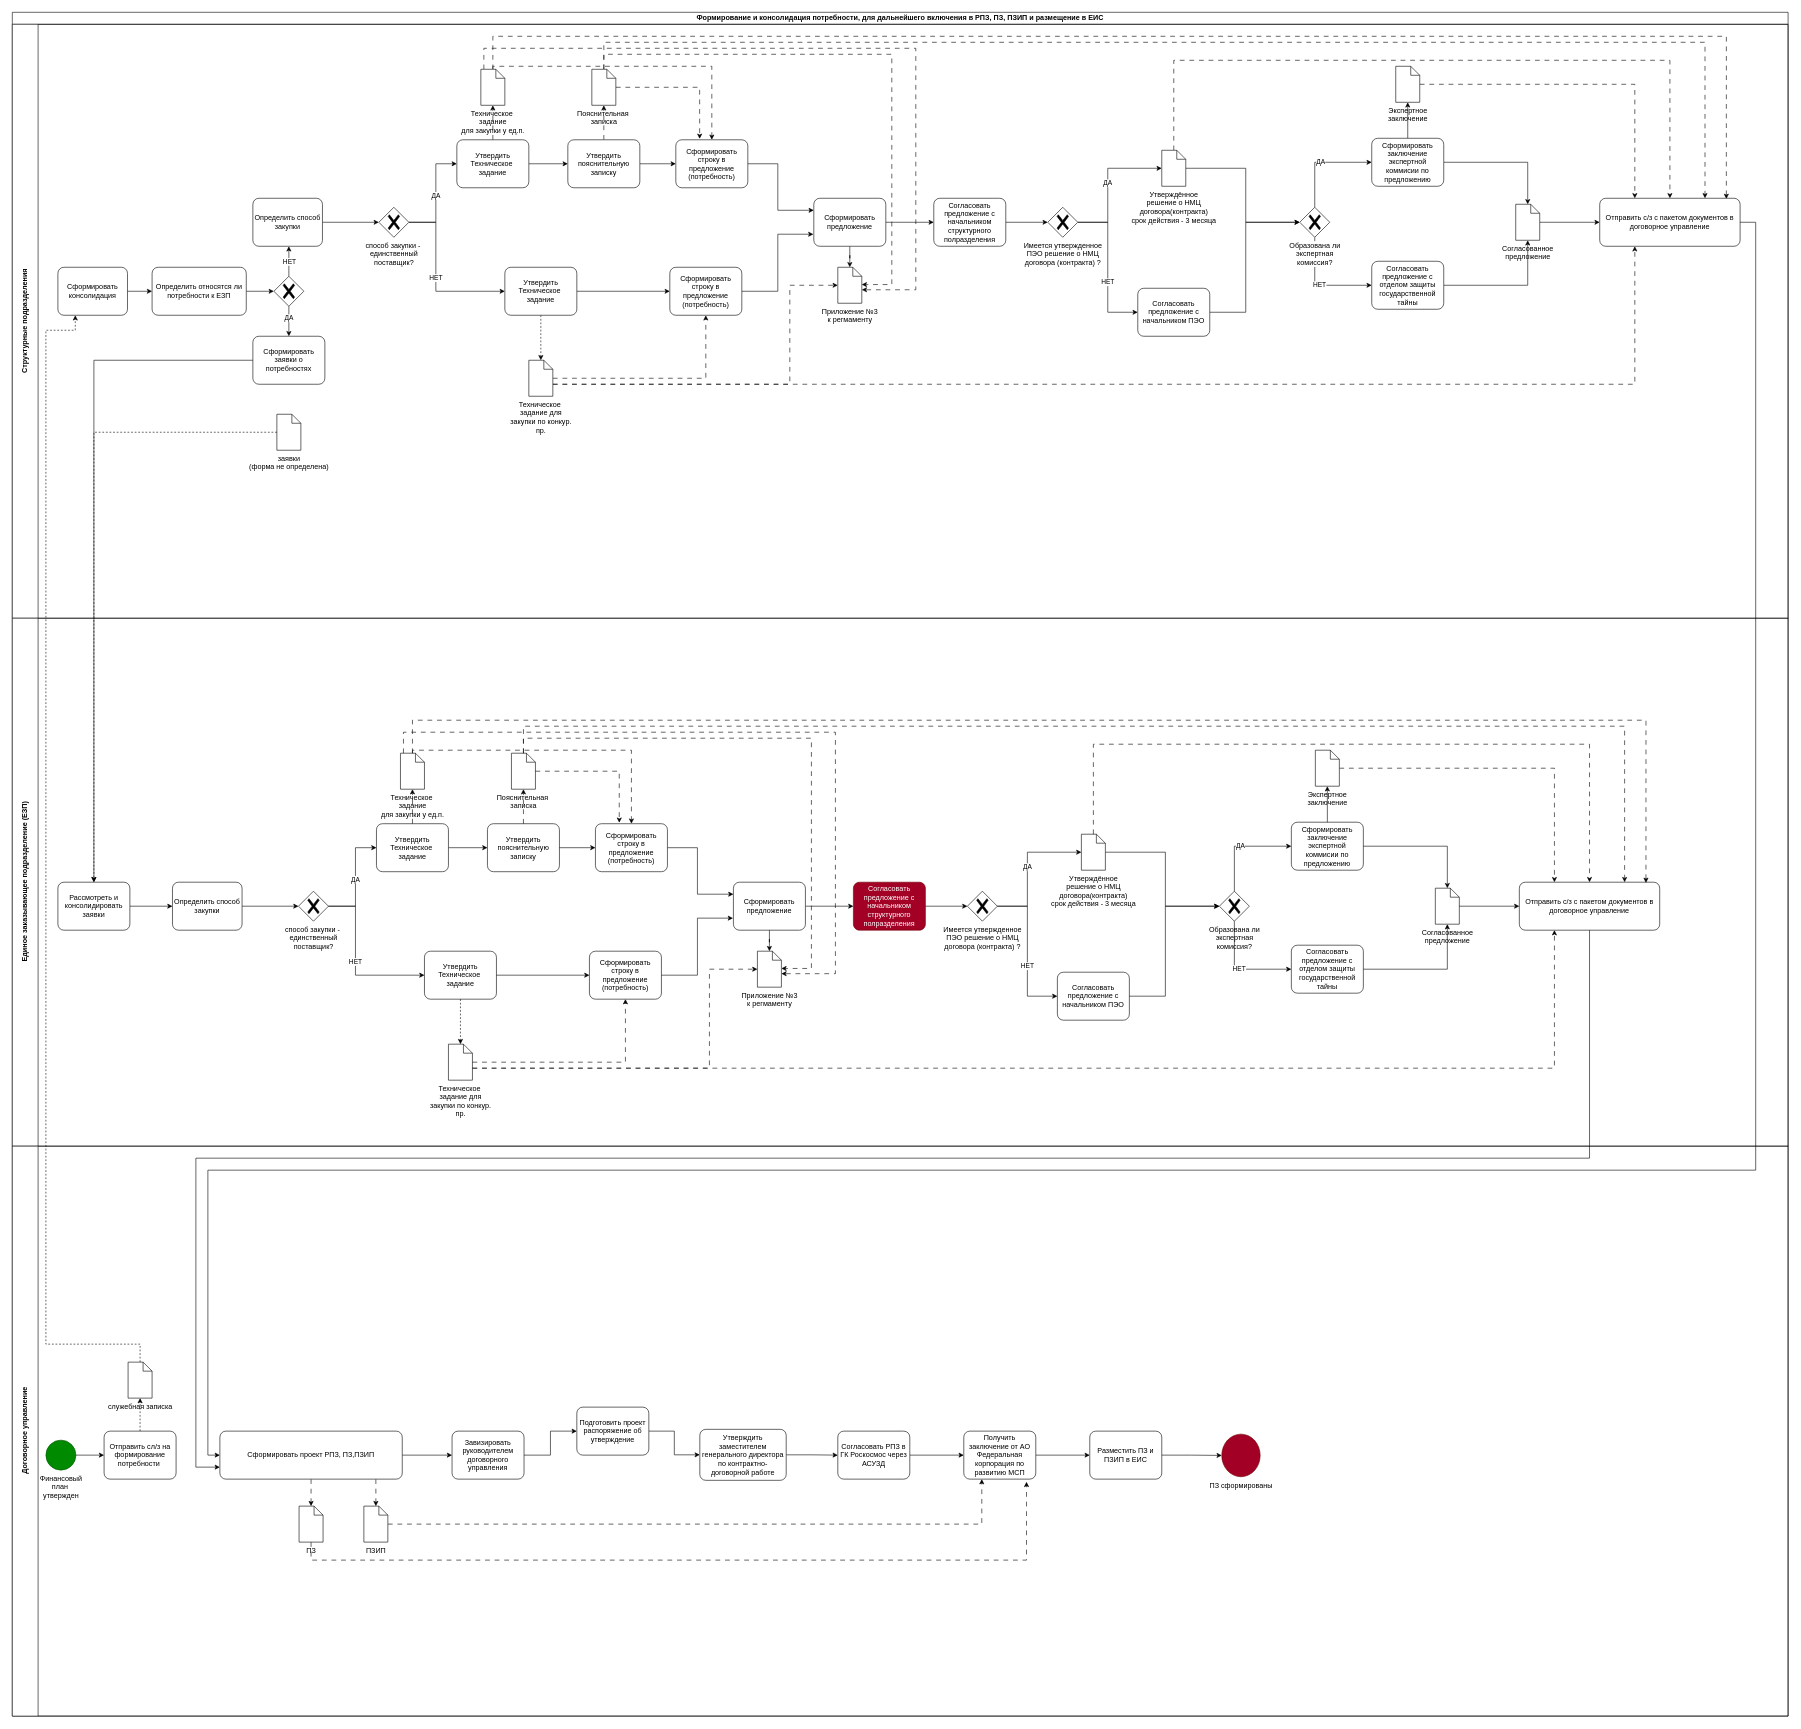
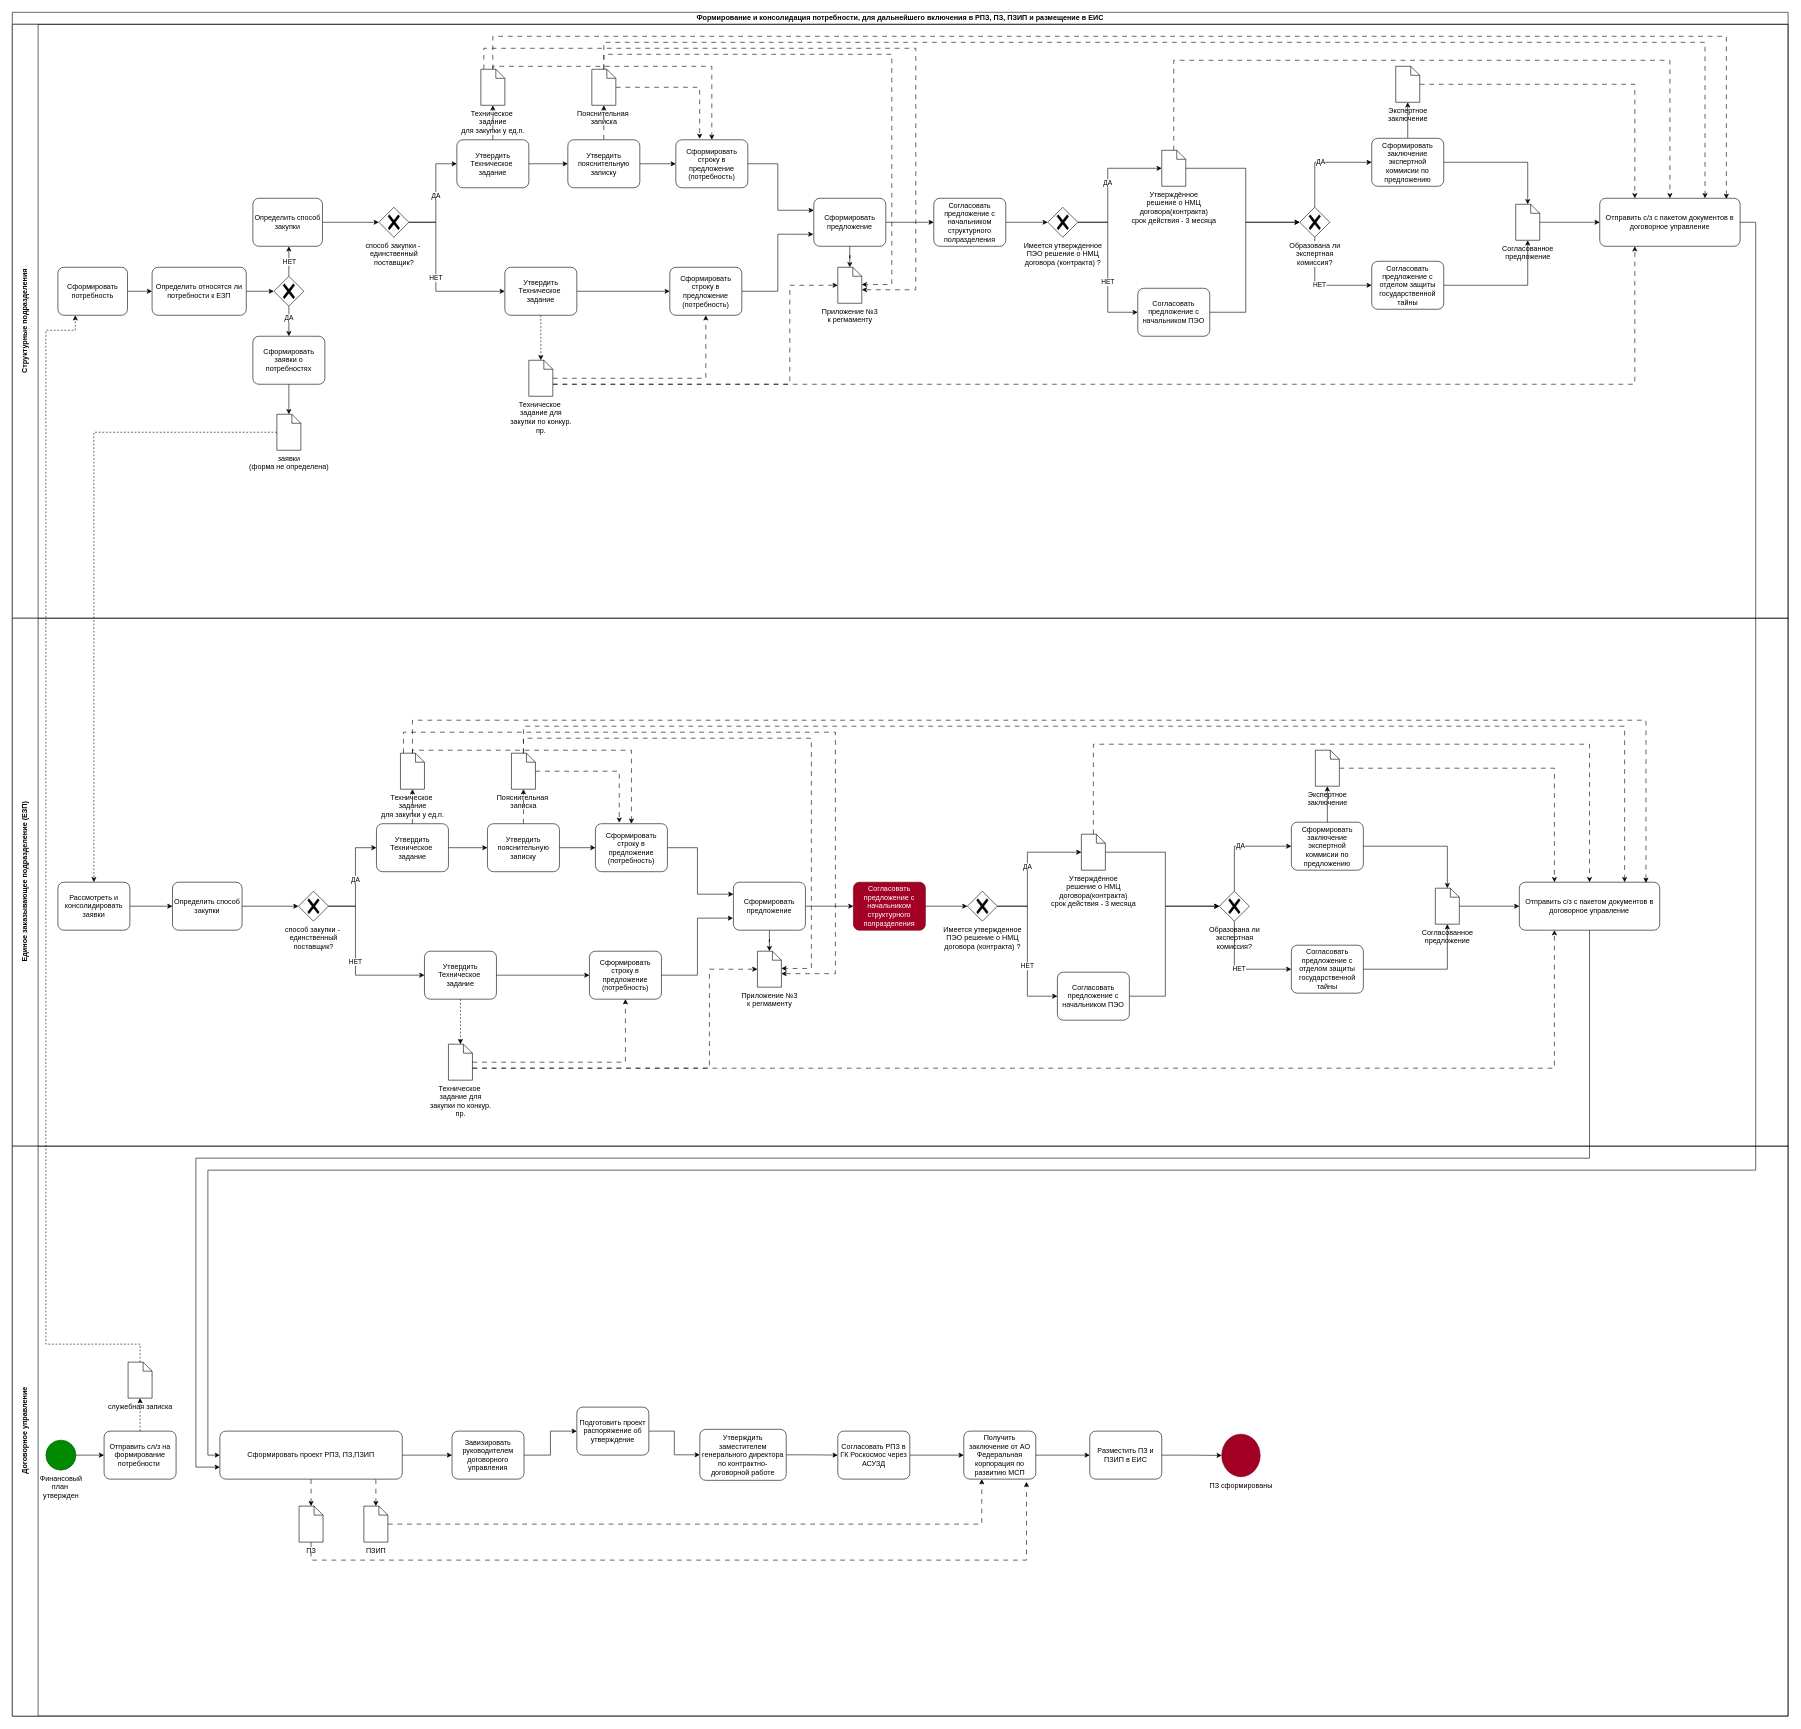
(93, 291) -> (93, 291)
(138, 360) -> (289, 408)
